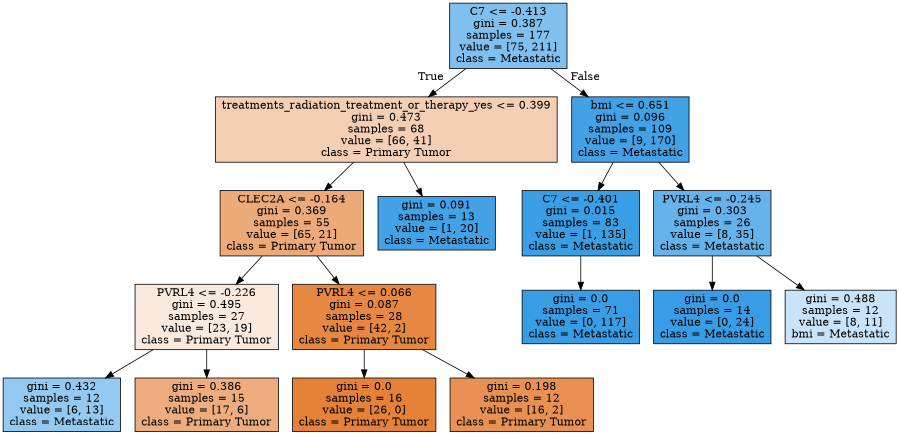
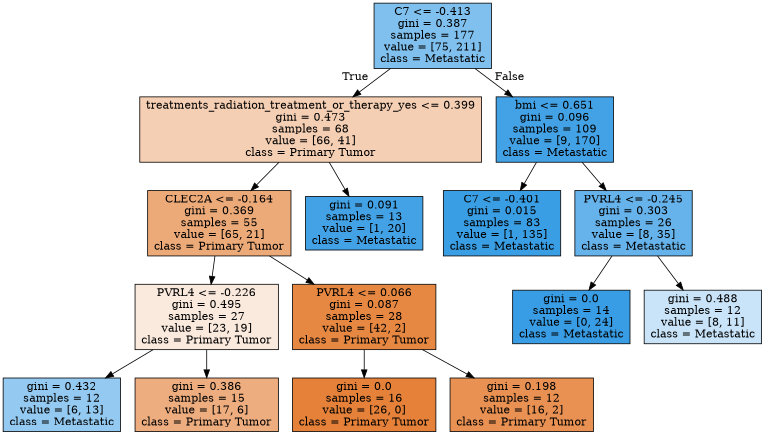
(581, 317) -> none
(841, 317) -> (703, 317)
